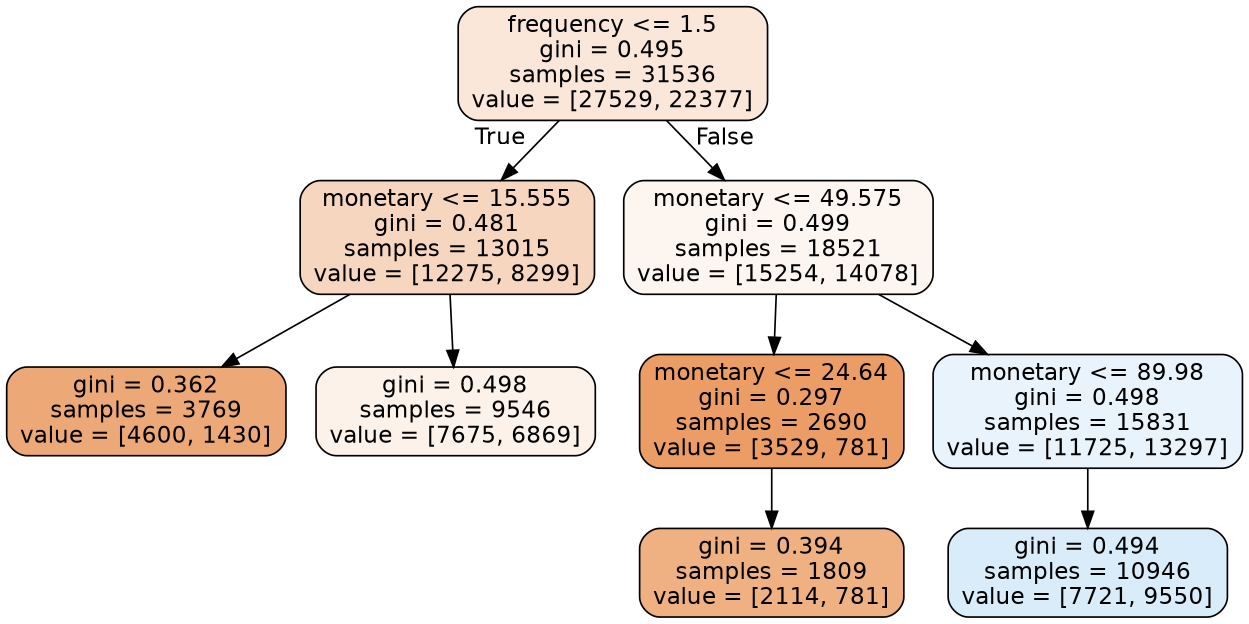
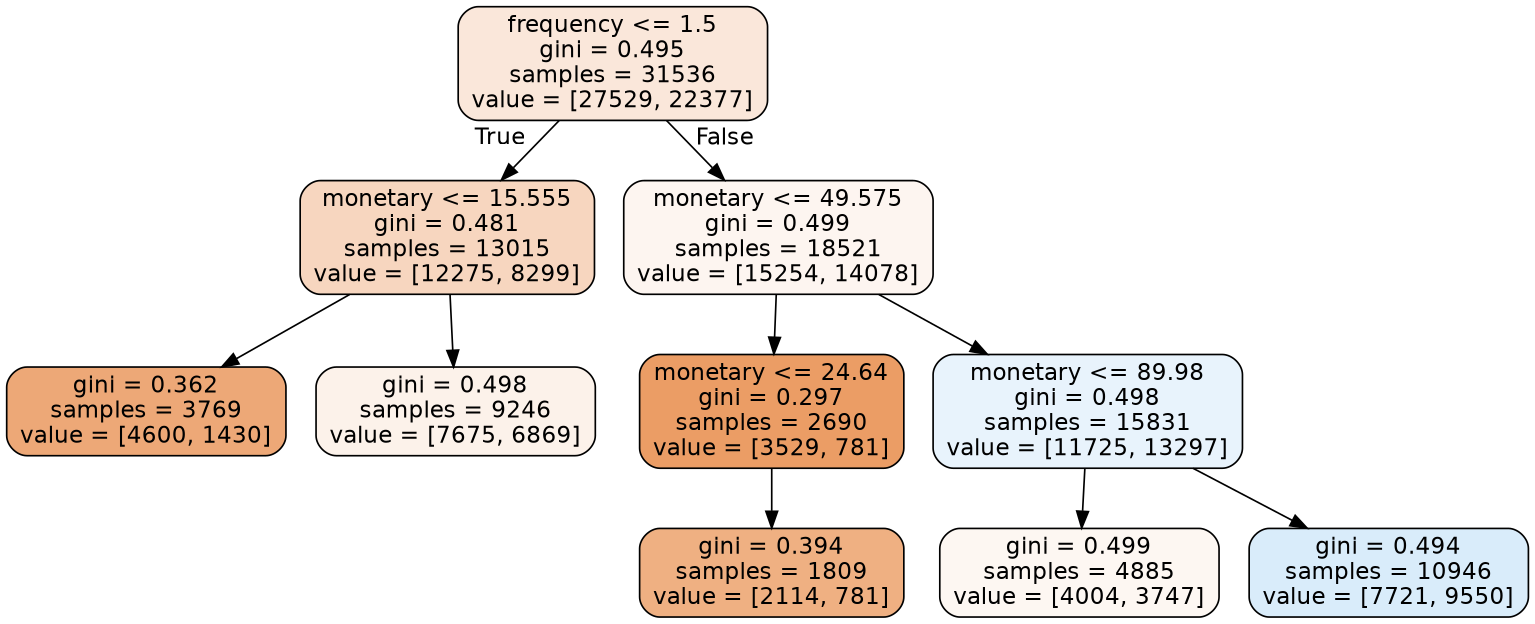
(456, 411) -> (456, 411)
none -> (1079, 573)
